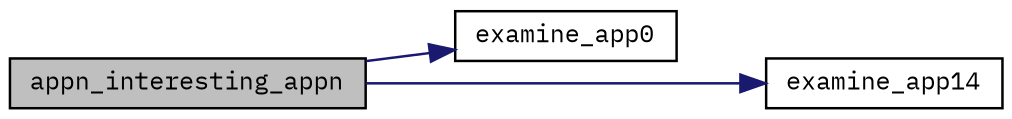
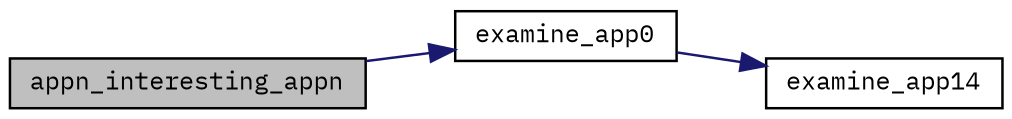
(553, 83) -> (709, 57)
